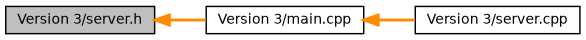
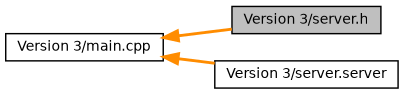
(188, 20) -> (205, 32)
(498, 20) -> (306, 74)
